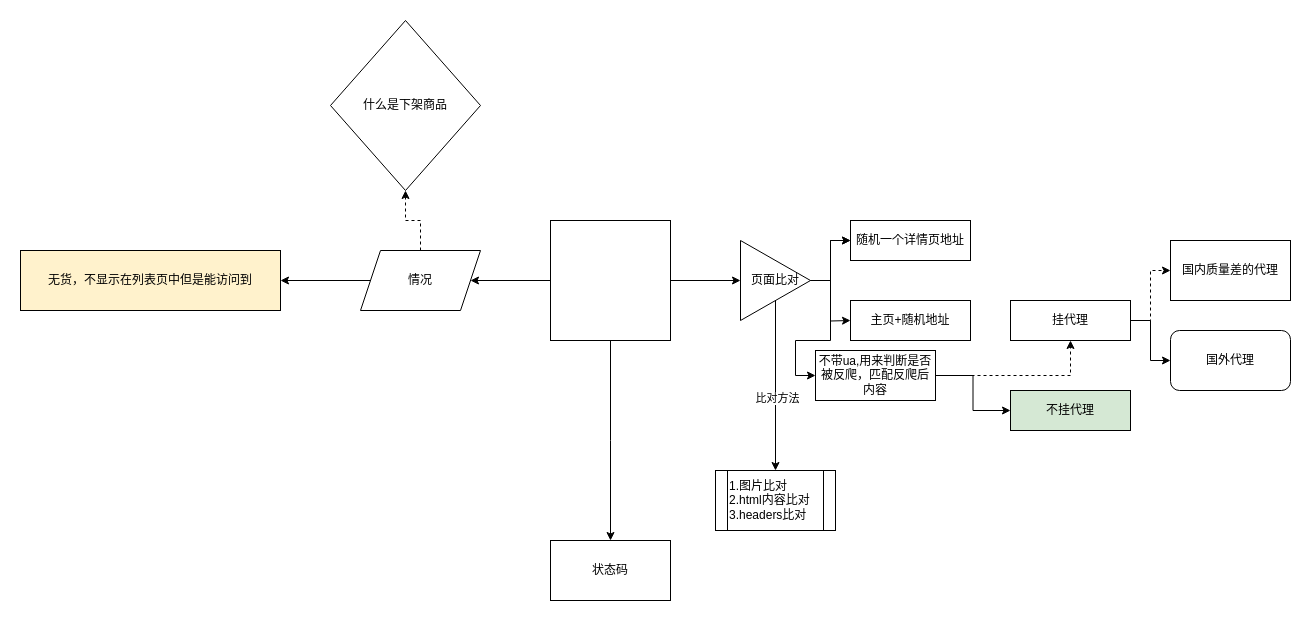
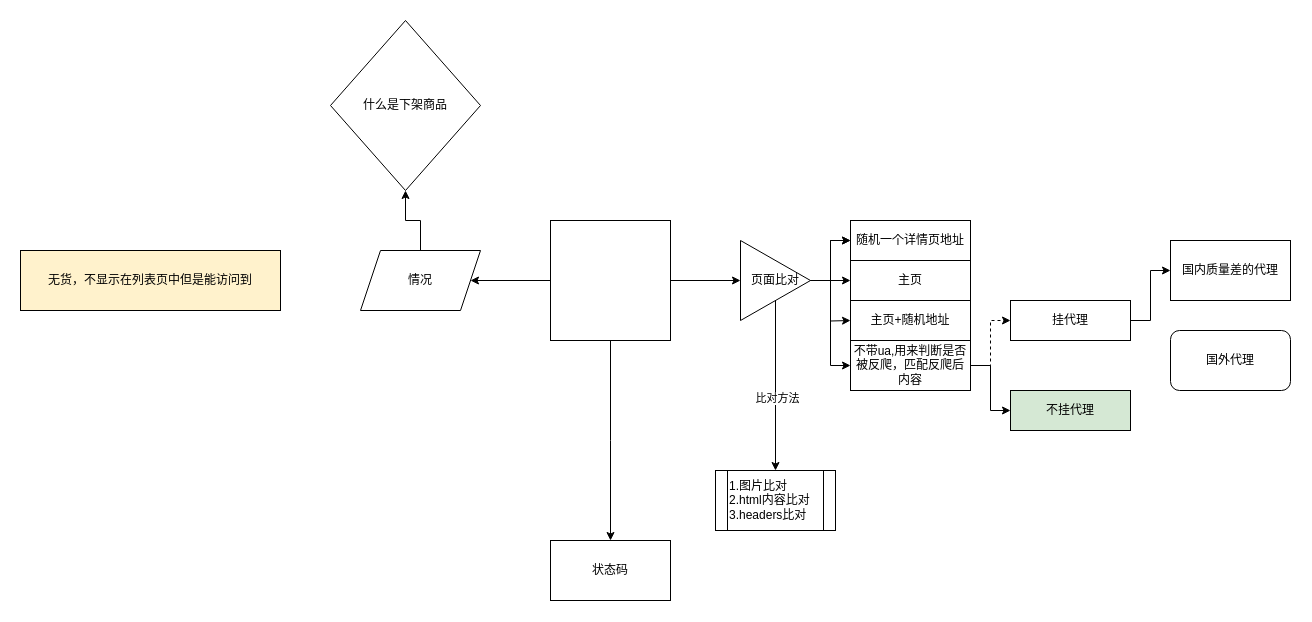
(416, 221) -> (416, 221)
(329, 281) -> none
none -> (838, 281)
none -> (911, 281)
(1151, 289) -> (1151, 289)
(1151, 348) -> none
(876, 376) -> (911, 366)
